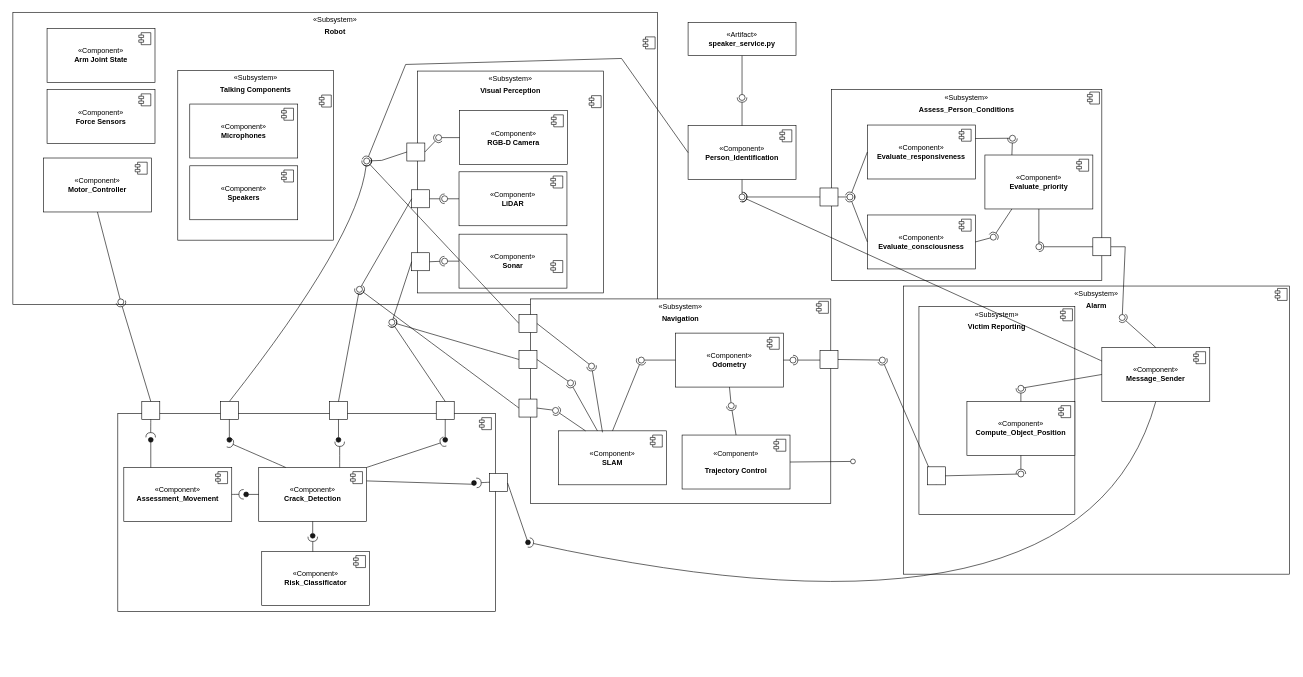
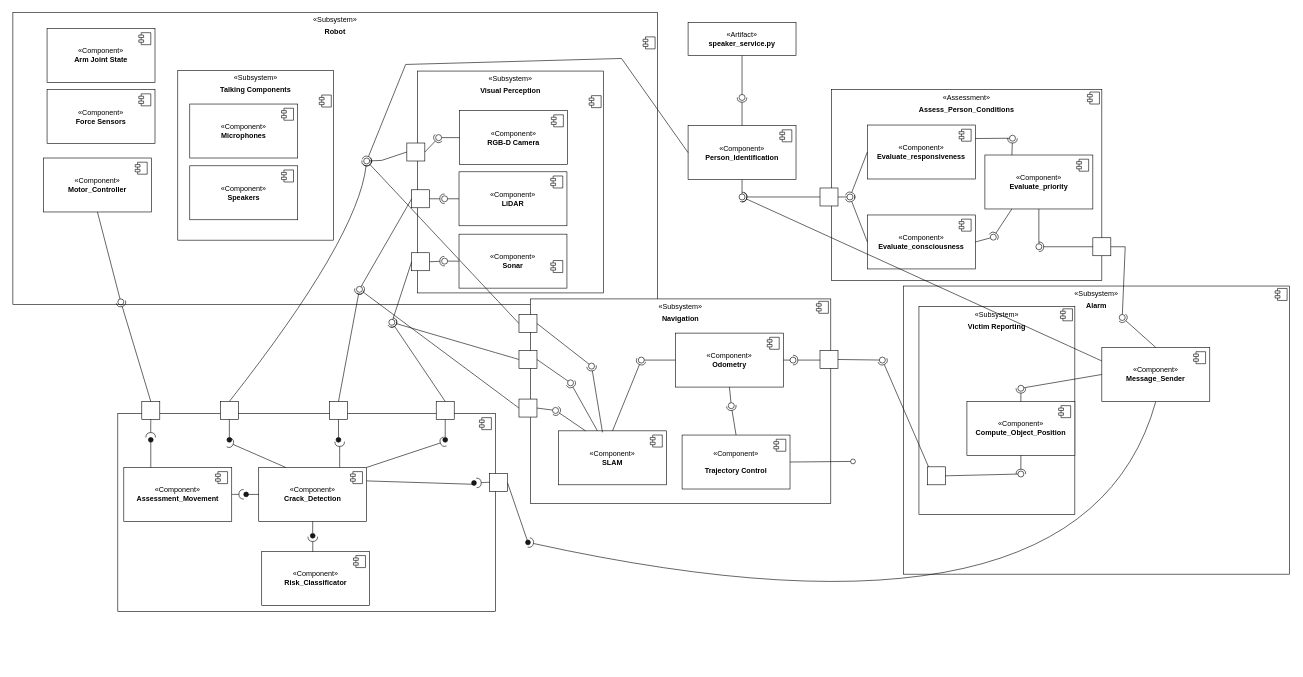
(878, 90) -> (878, 90)
